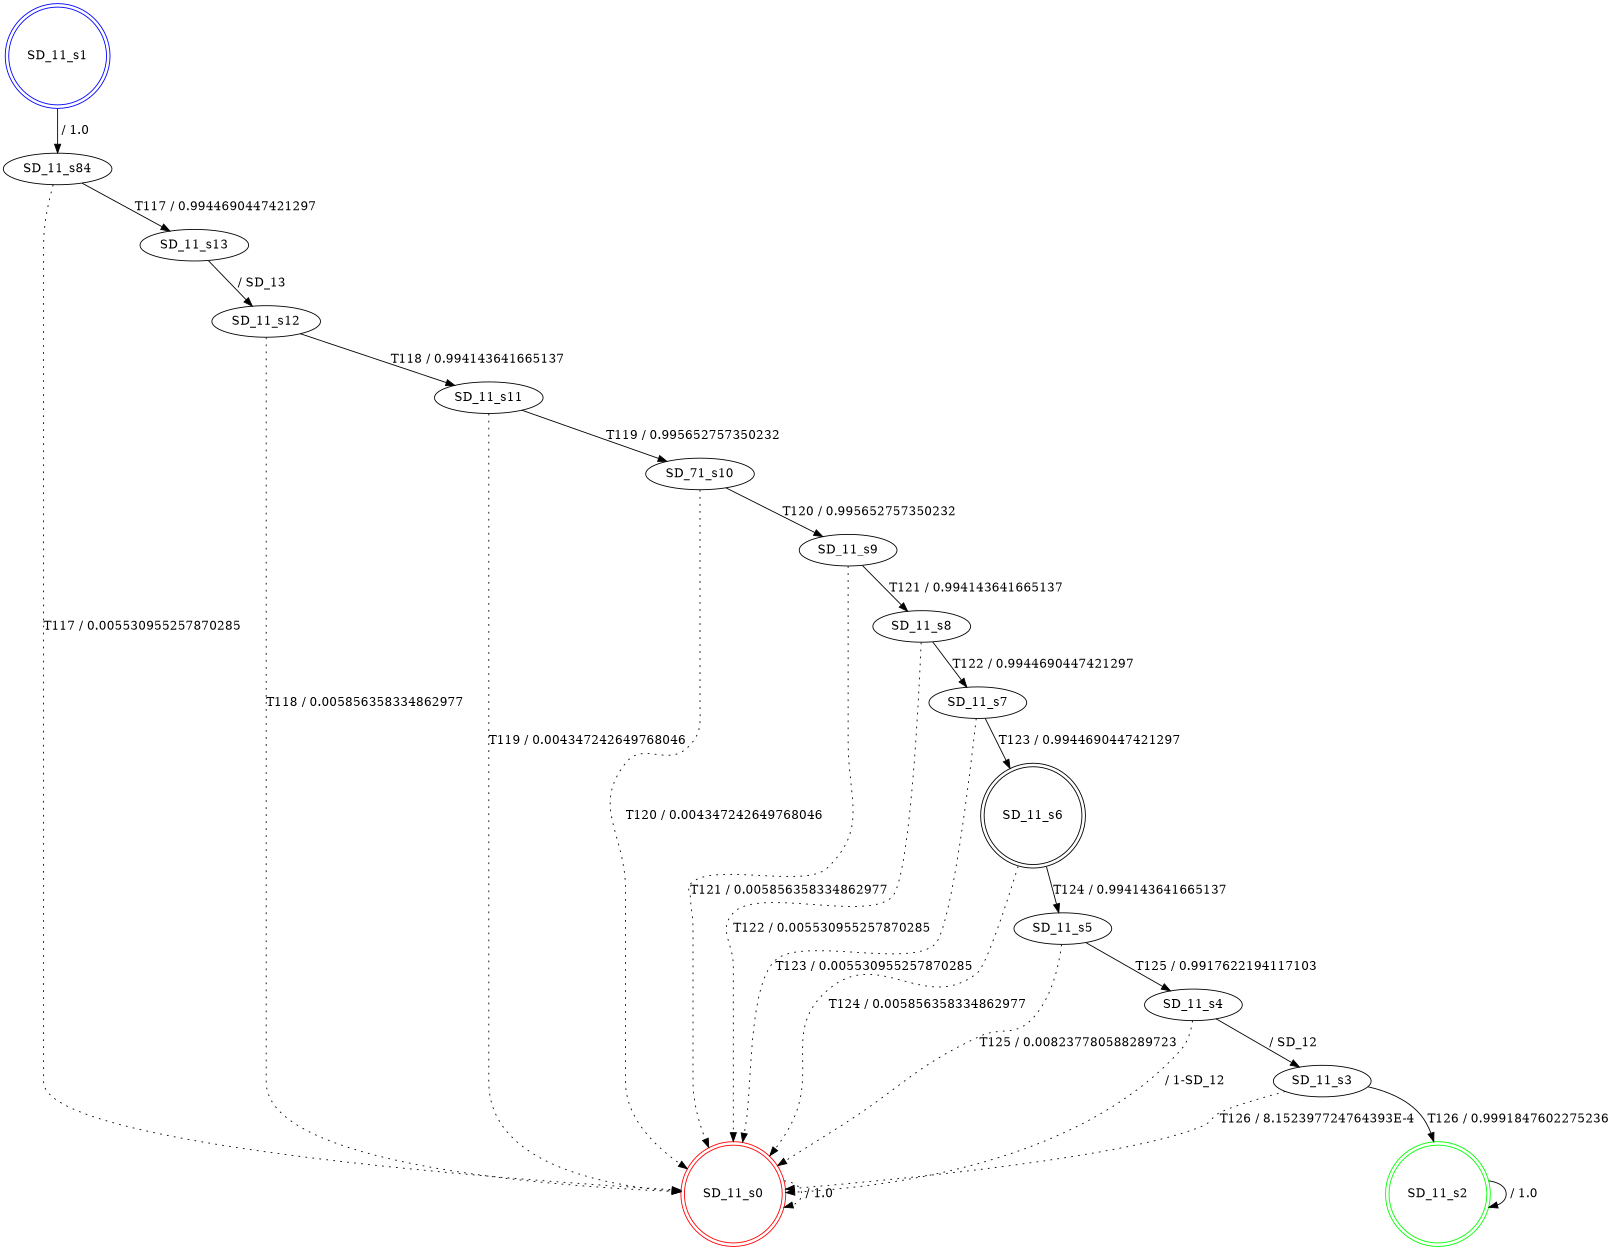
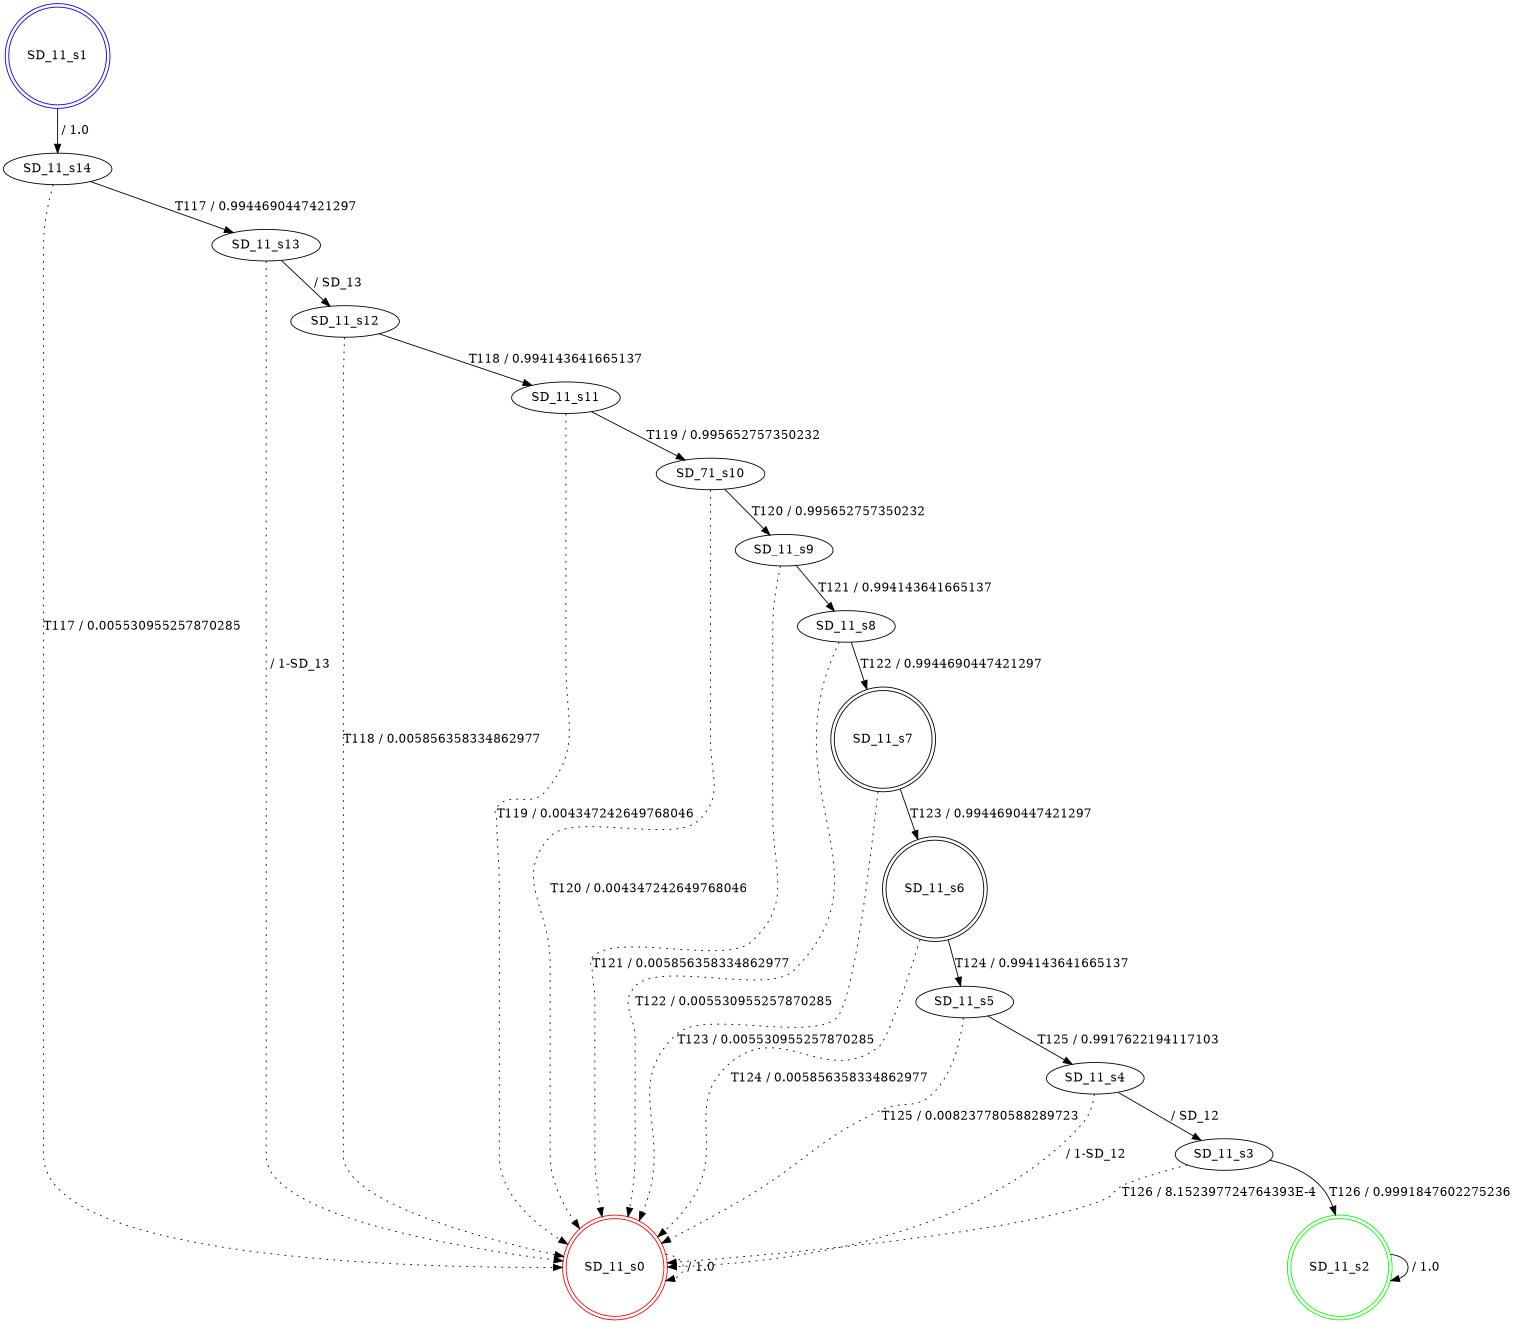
(58, 169) -> (58, 169)
(978, 703) -> (883, 739)
none -> (266, 867)
